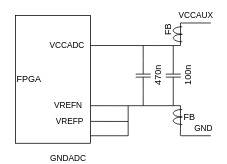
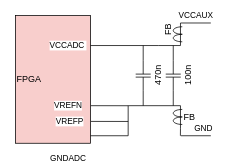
(53, 79) -> (53, 79)
